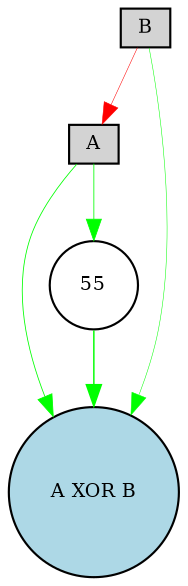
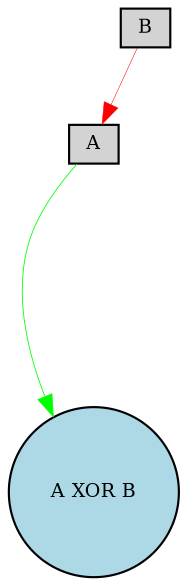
(167, 222) -> none
(94, 285) -> none
